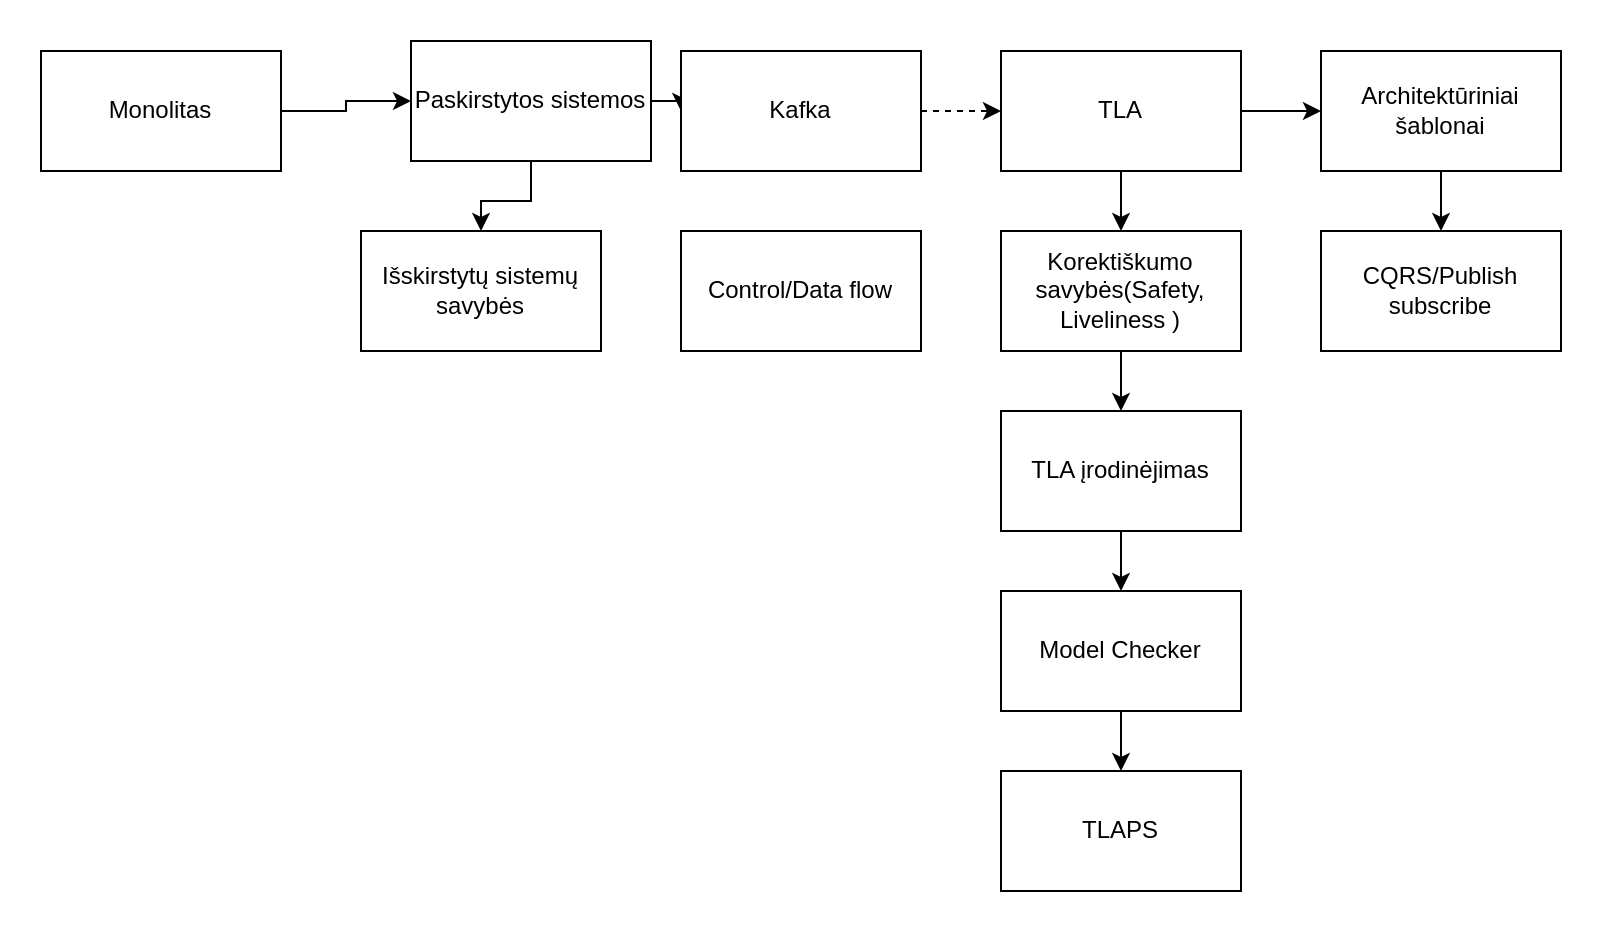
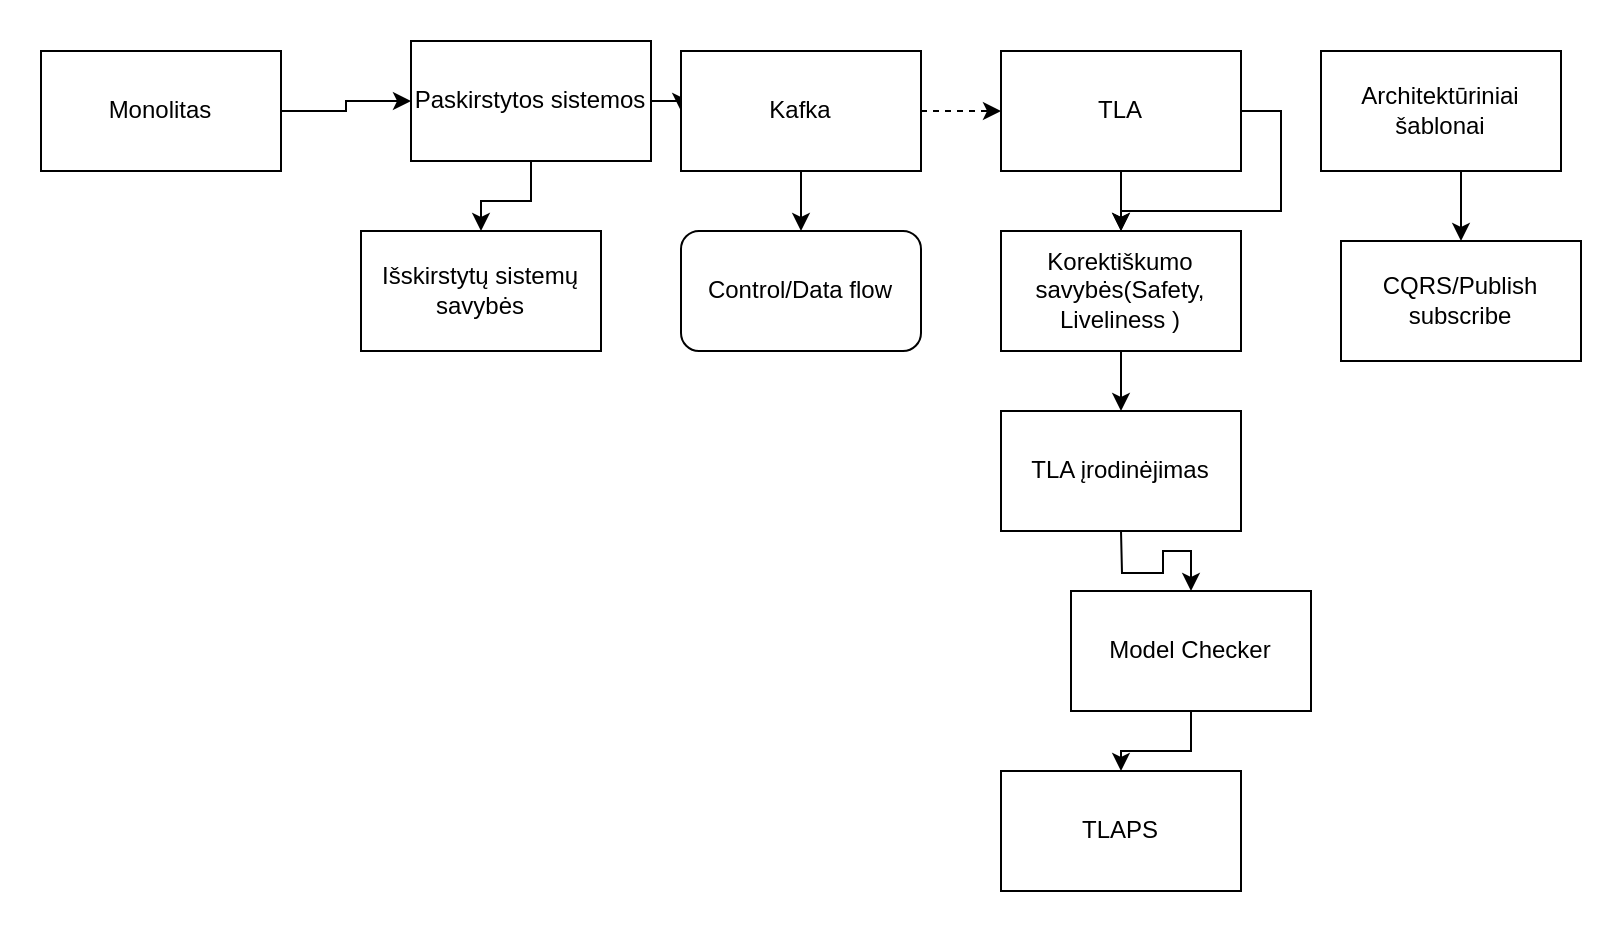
(1293, 111) -> (1255, 211)
none -> (801, 194)
(801, 291) -> (801, 291)
(1441, 291) -> (1461, 301)
(1121, 651) -> (1191, 651)
